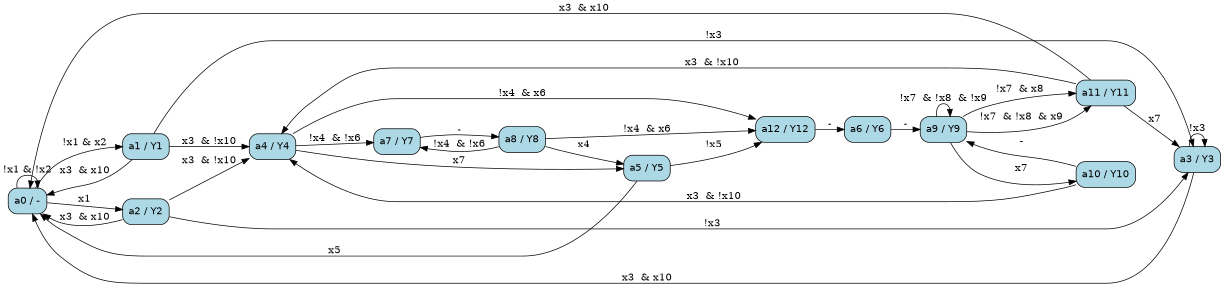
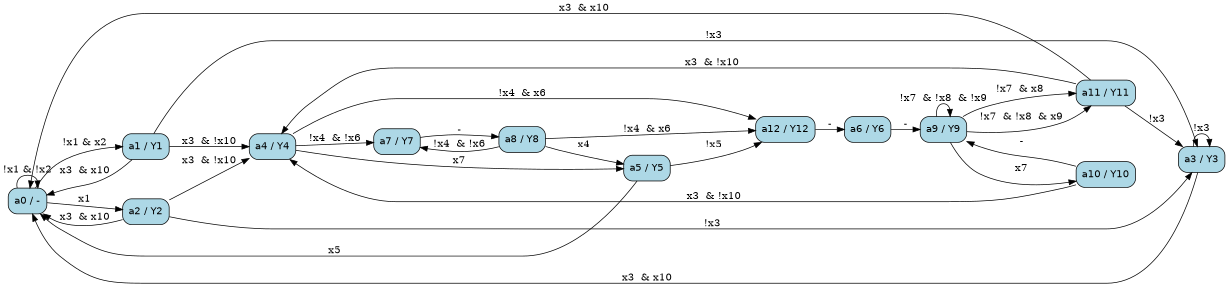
(1155, 119) -> (1157, 119)
